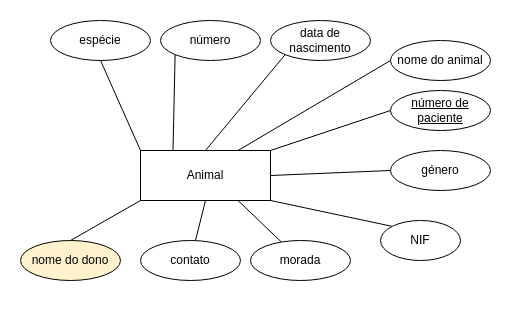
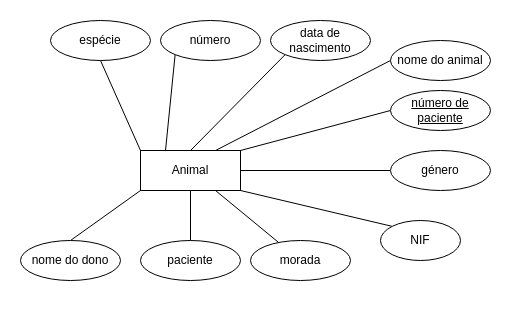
(206, 176) -> (191, 171)
(71, 261) -> (71, 261)
(191, 261) -> (191, 261)
